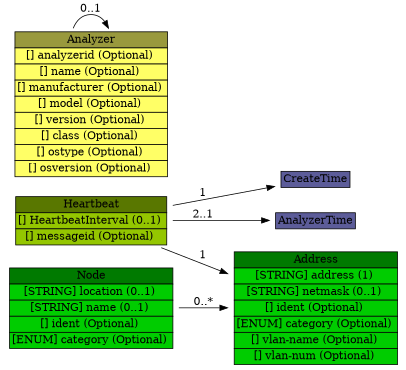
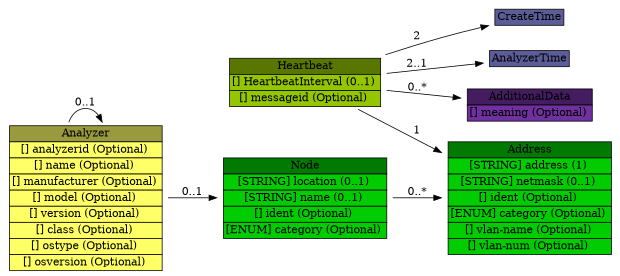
none -> (529, 105)
(203, 193) -> (417, 36)
none -> (188, 198)
